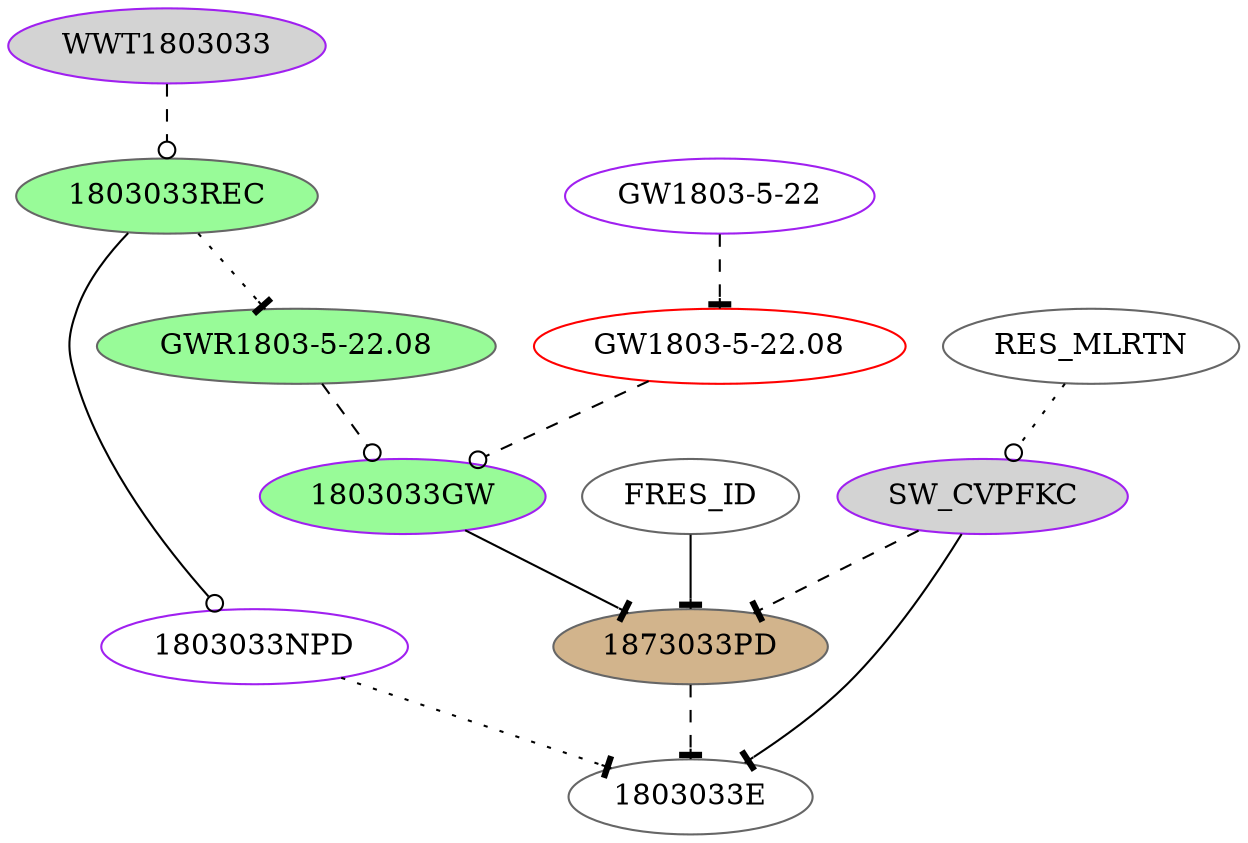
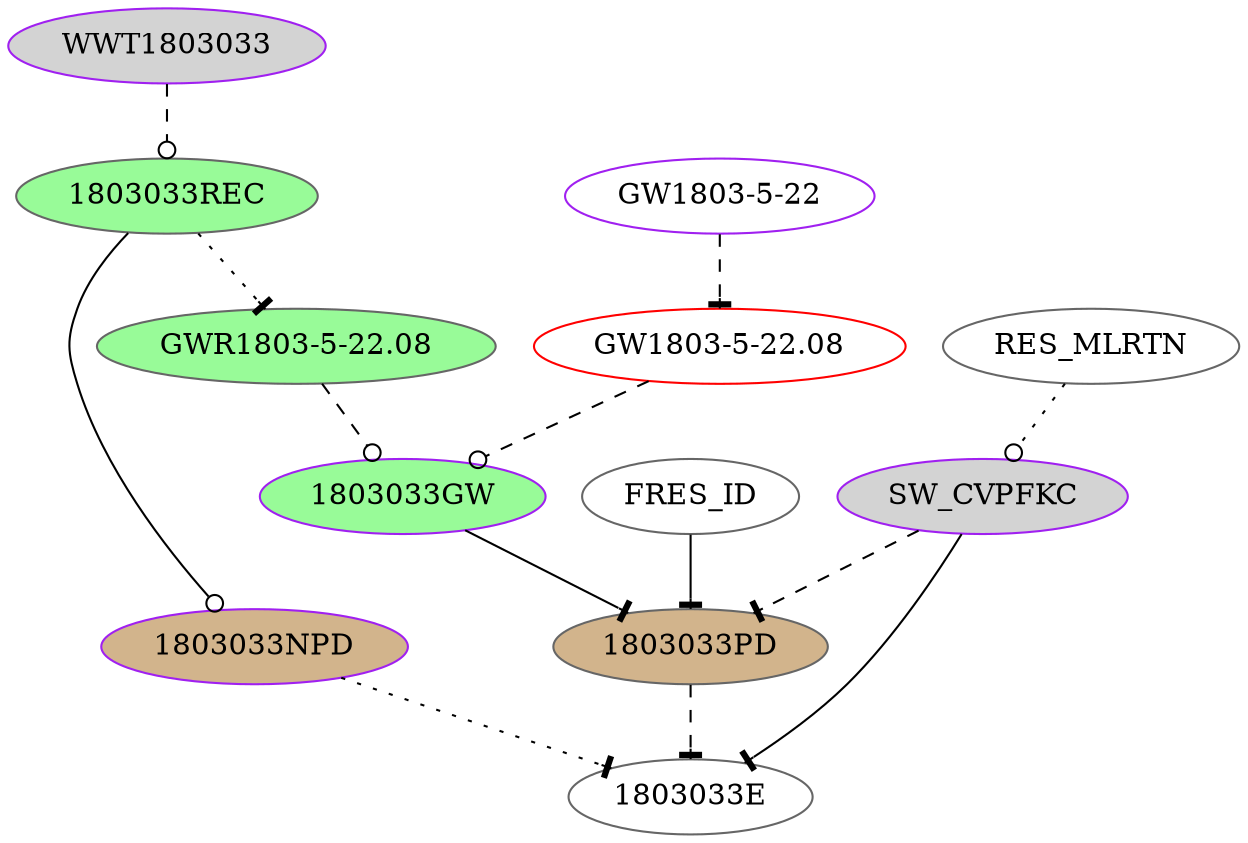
(255, 647) -> (255, 647)
(691, 647) -> (691, 647)
